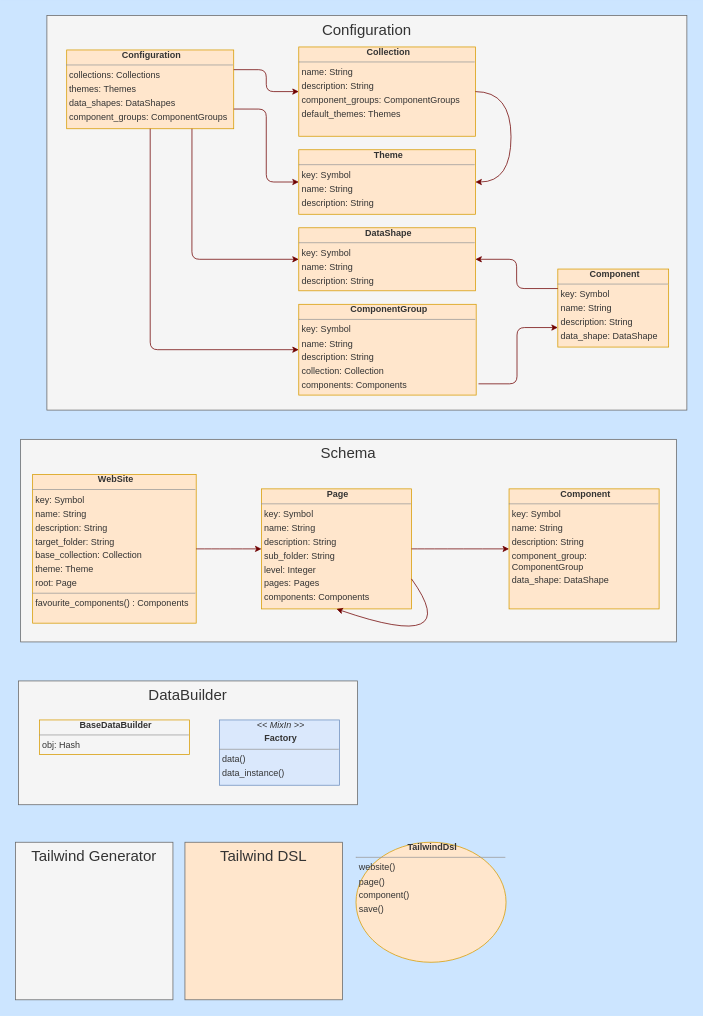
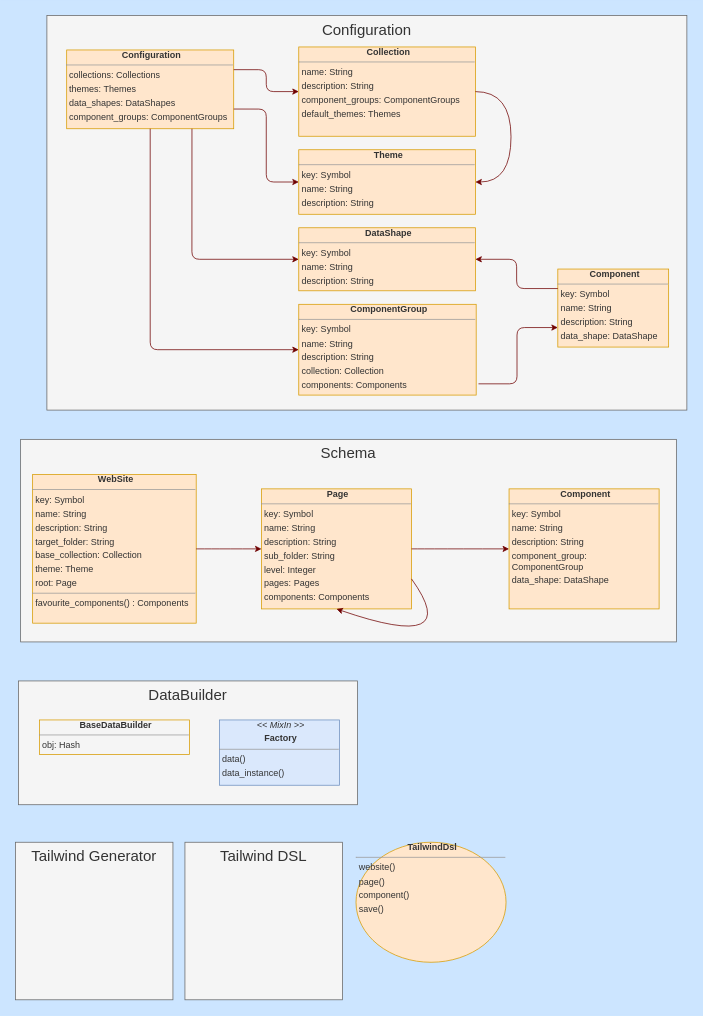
(264, 921) -> (264, 921)
